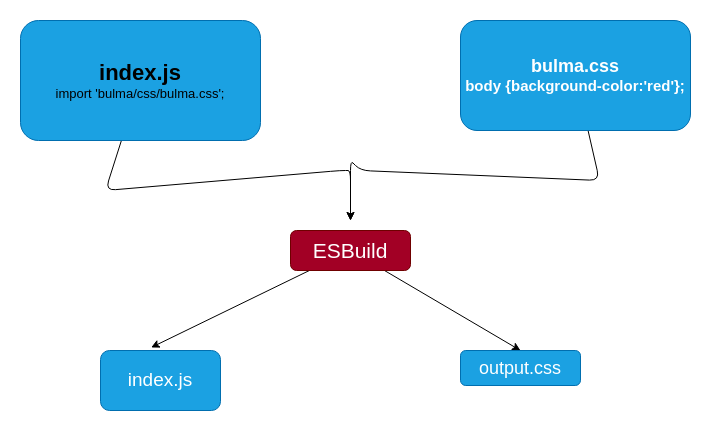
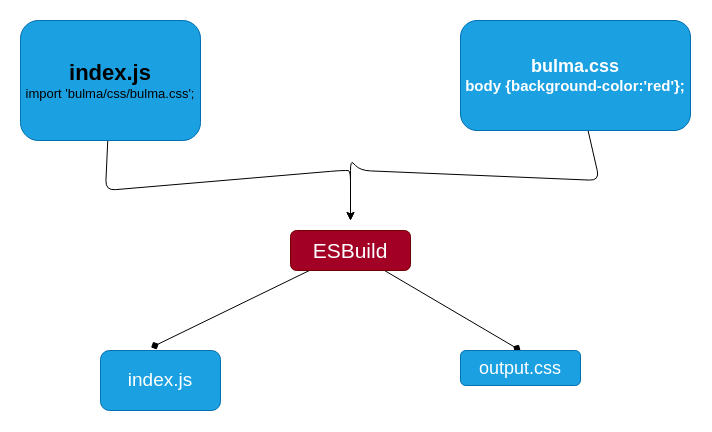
(141, 81) -> (111, 81)
(159, 344) -> (159, 344)
(513, 346) -> (513, 346)
